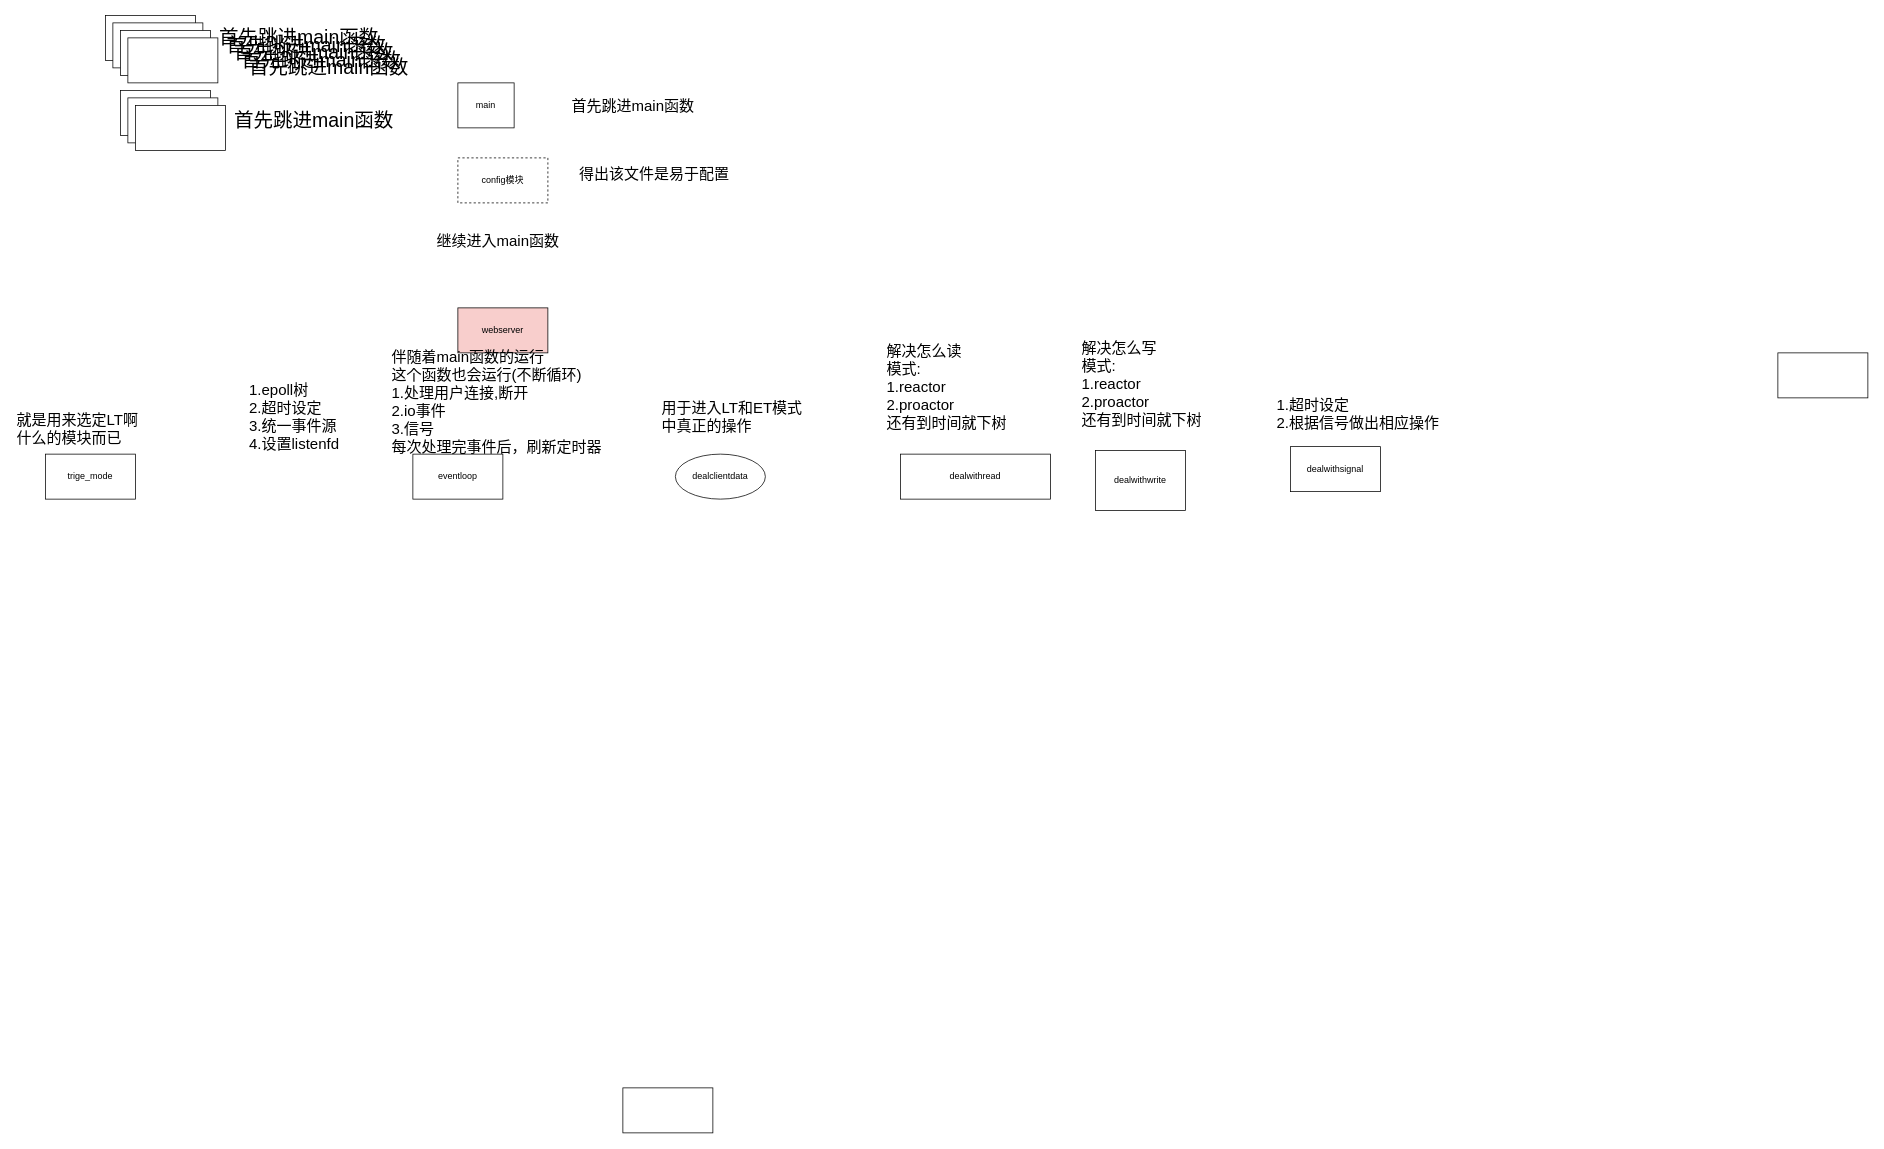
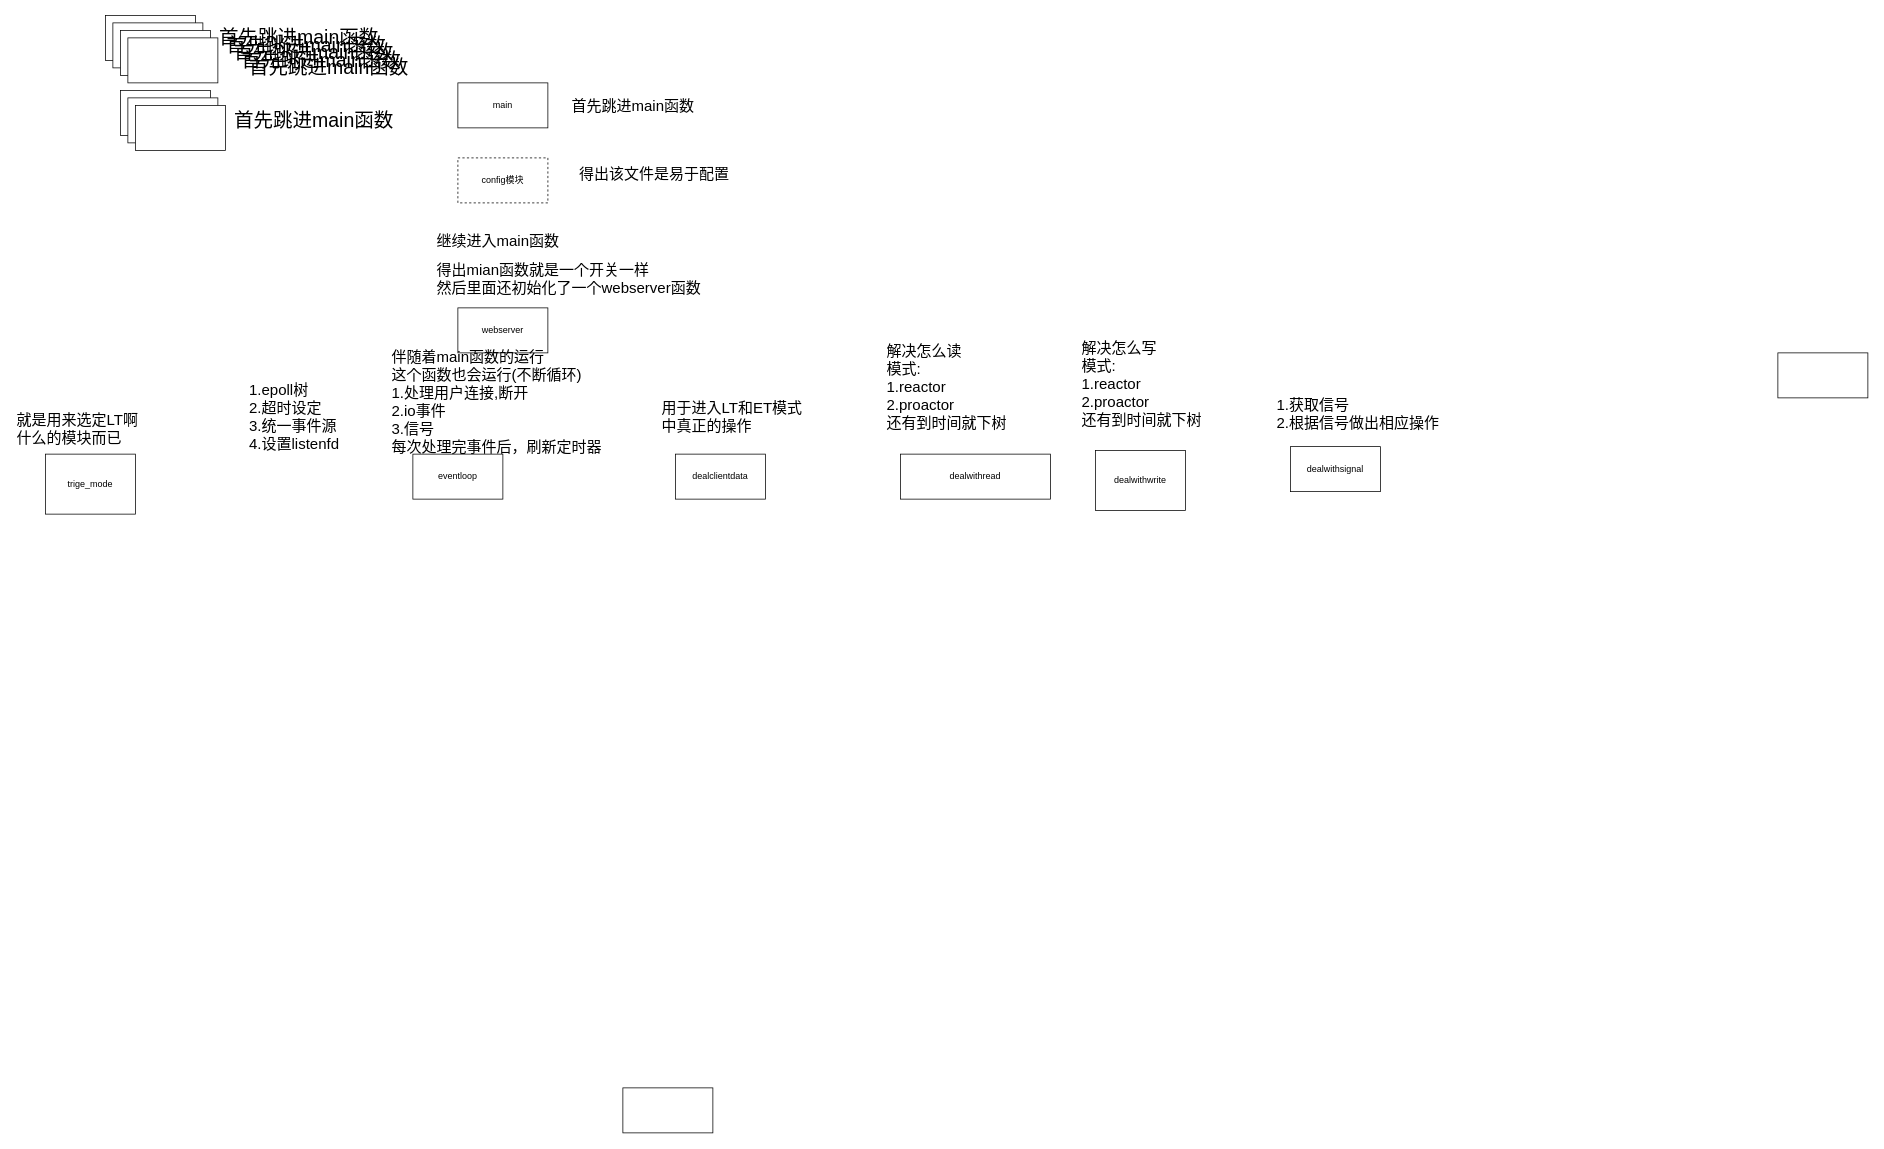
(486, 105) -> (503, 105)
none -> (574, 278)
(503, 330) -> (503, 330)
(1358, 413) -> (1358, 413)
(90, 477) -> (90, 484)
(720, 477) -> (720, 477)
